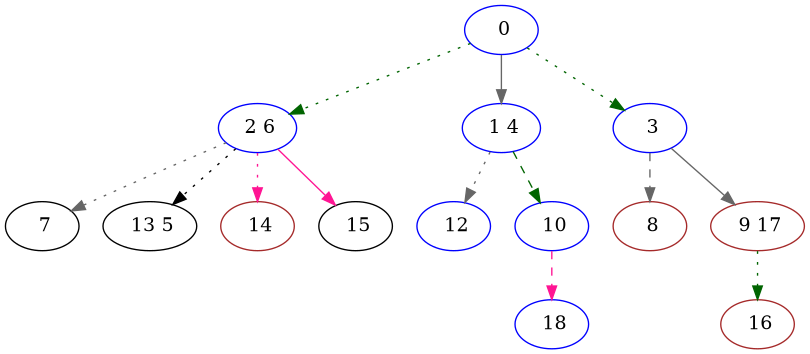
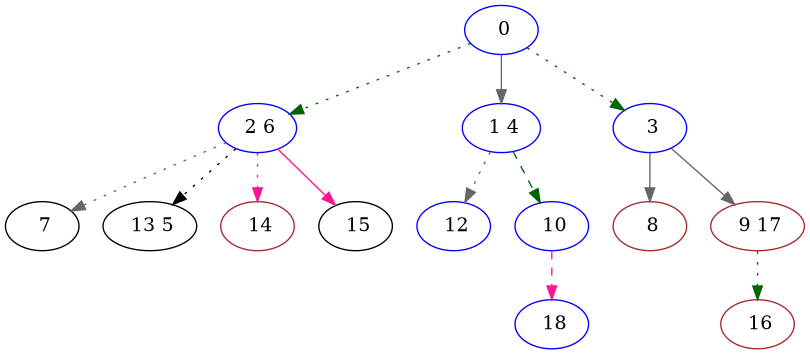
(650, 170) -> (650, 170)
